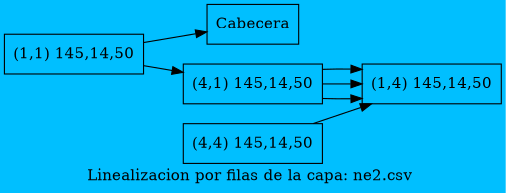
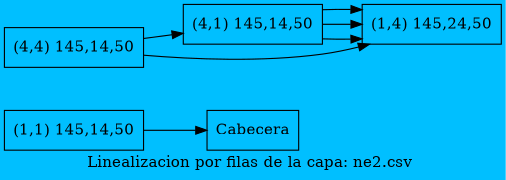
(158, 68) -> (158, 37)
(432, 84) -> (432, 24)
